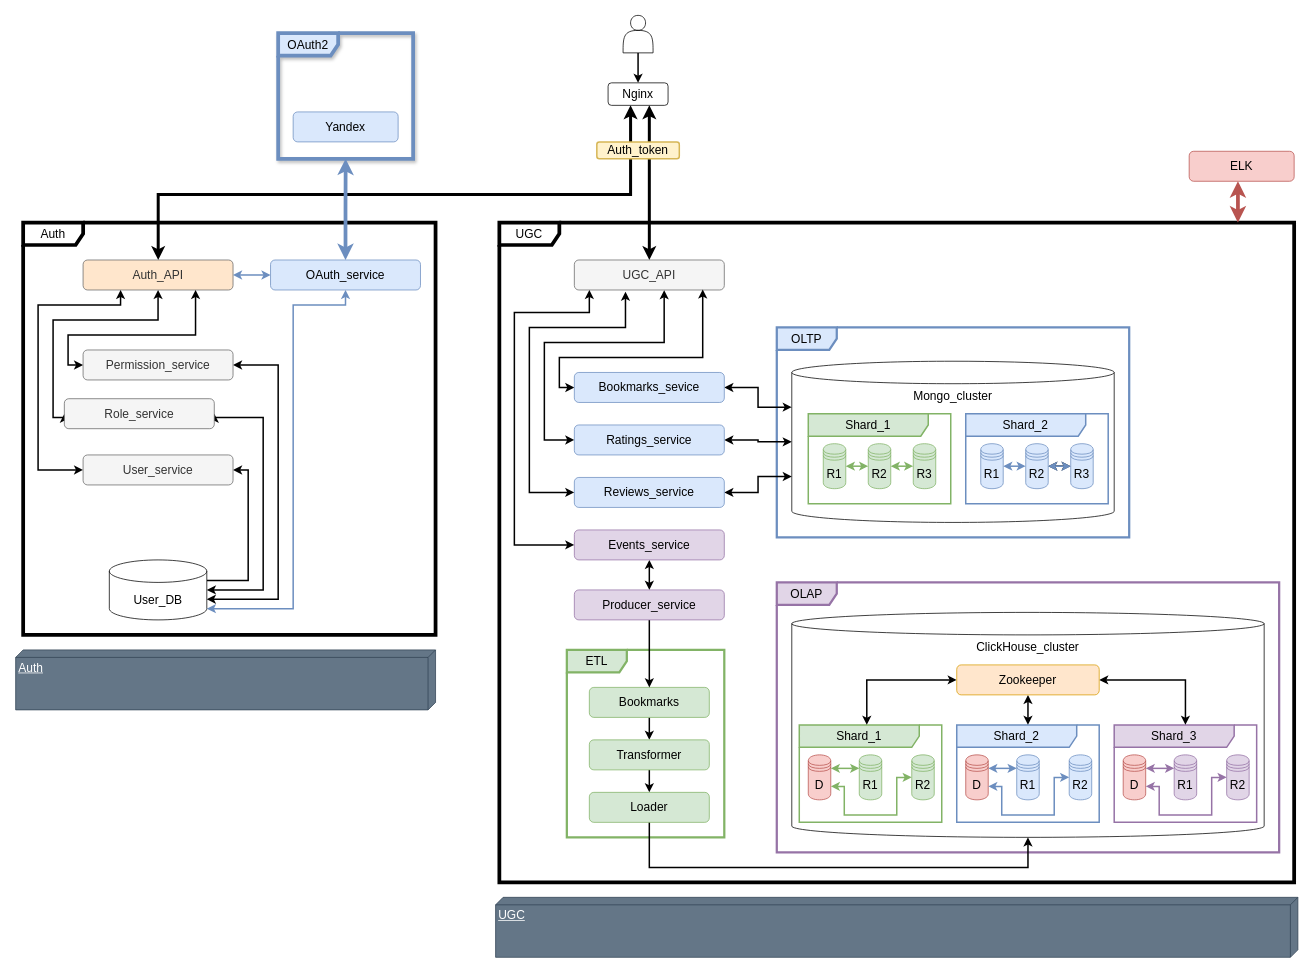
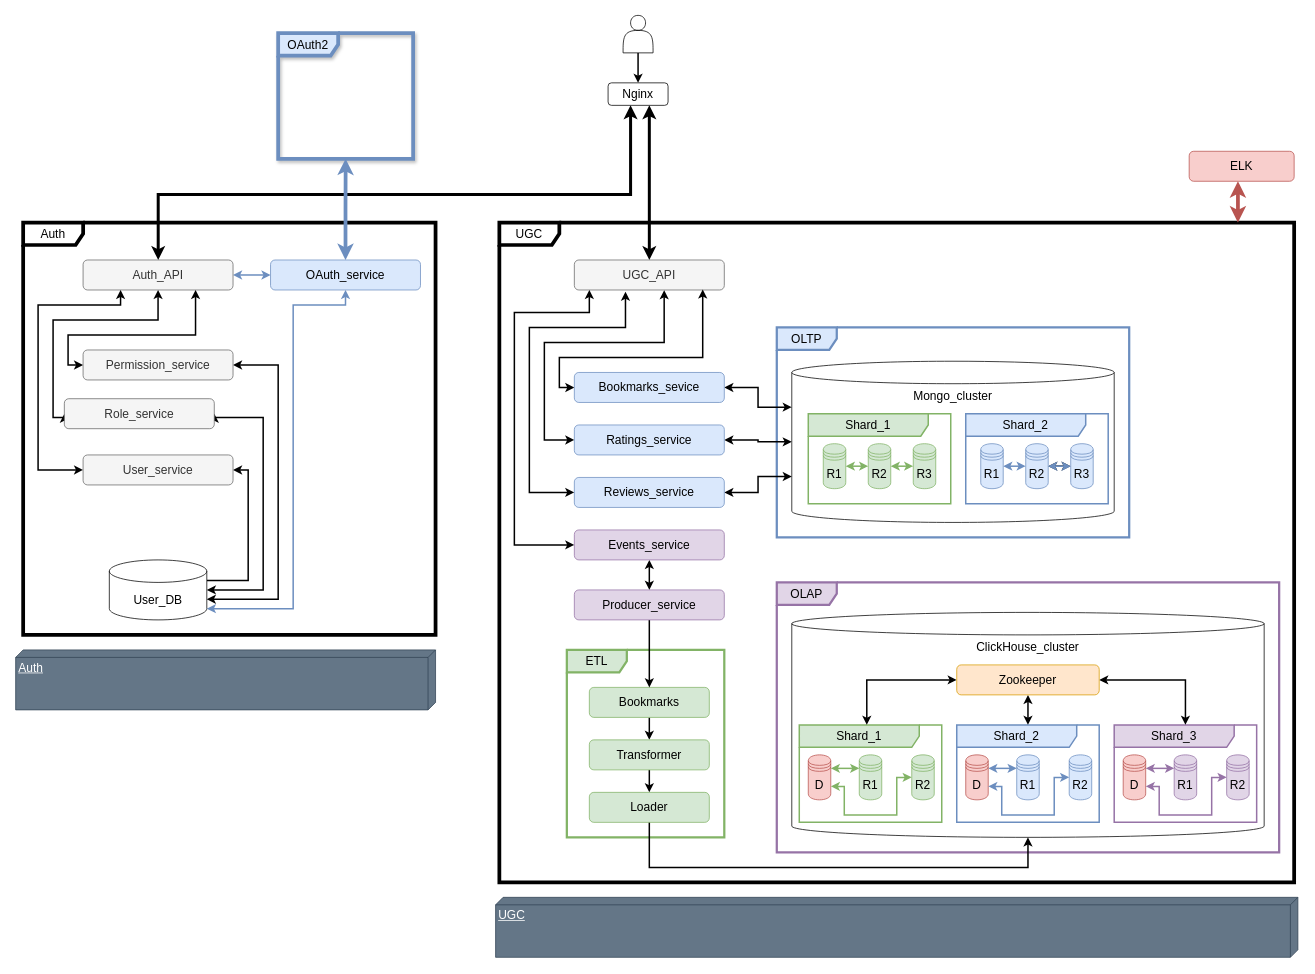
(345, 127) -> none
(638, 150) -> none
(158, 275) -> (158, 275)
